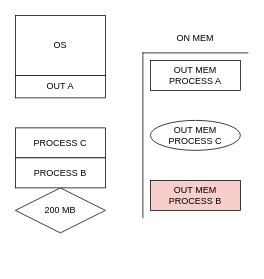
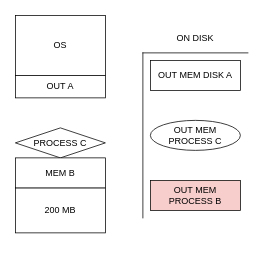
(195, 38) -> (195, 38)
(195, 75) -> (195, 75)
(60, 143) -> (60, 143)
(60, 173) -> (60, 173)
(60, 210) -> (60, 210)
